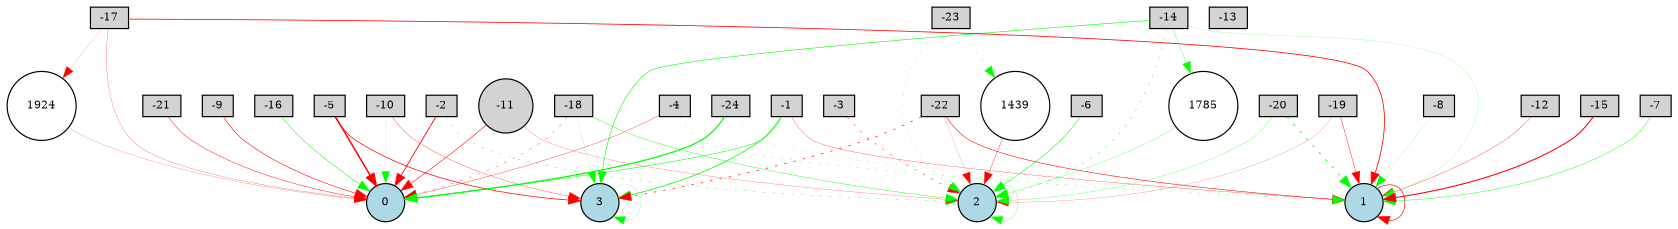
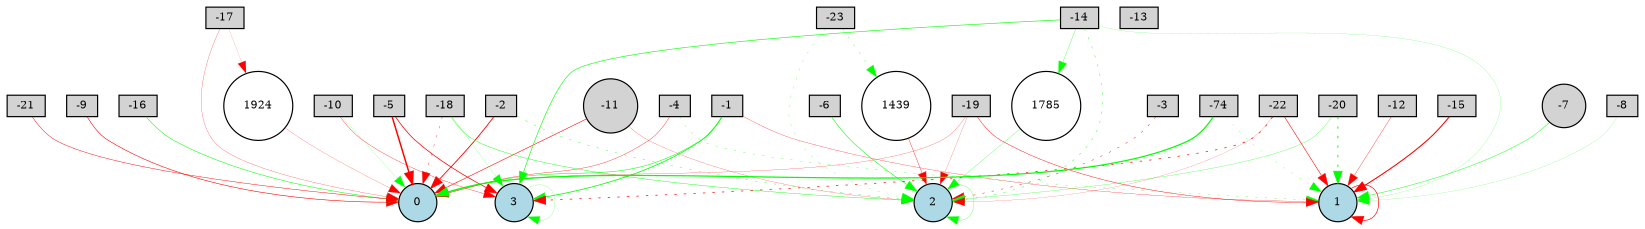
(803, 28) -> none
(731, 106) -> (1219, 106)
(1656, 106) -> (1564, 106)
none -> (779, 170)
